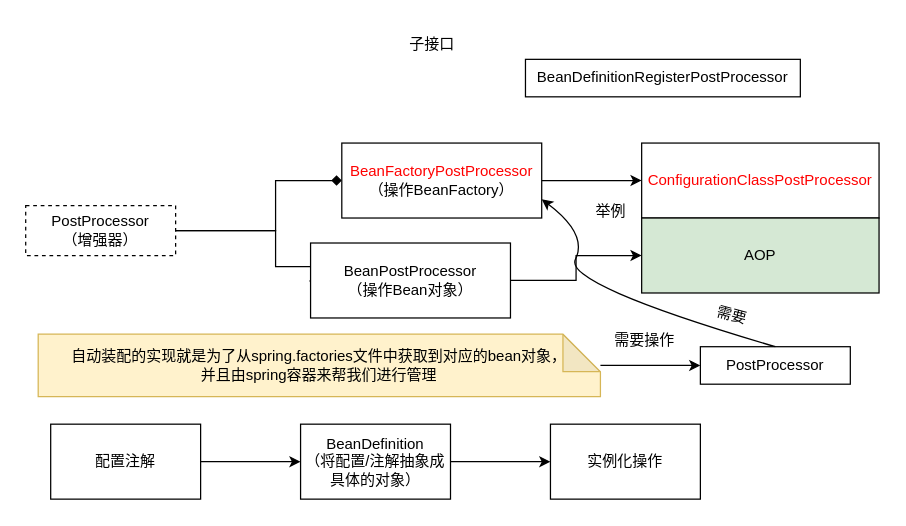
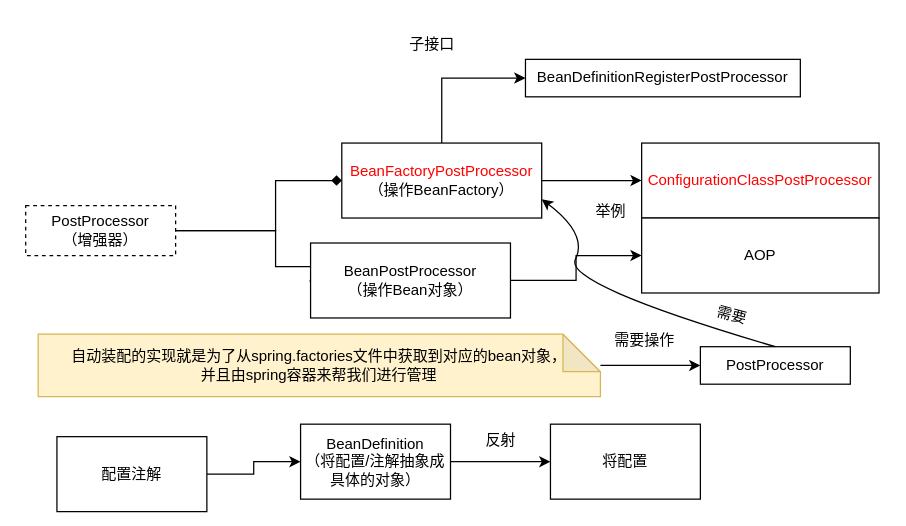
none -> (447, 78)
(761, 256) -> (761, 256)
none -> (501, 441)
(126, 462) -> (132, 474)
(626, 462) -> (626, 462)
